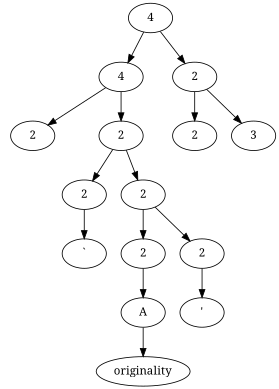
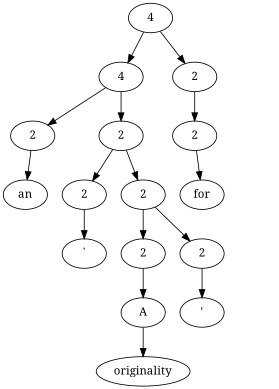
(254, 136) -> none
none -> (25, 195)
none -> (202, 195)
